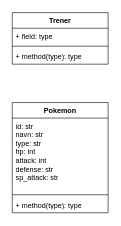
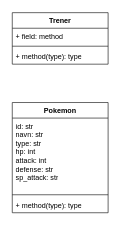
(37, 36) -> (41, 36)
